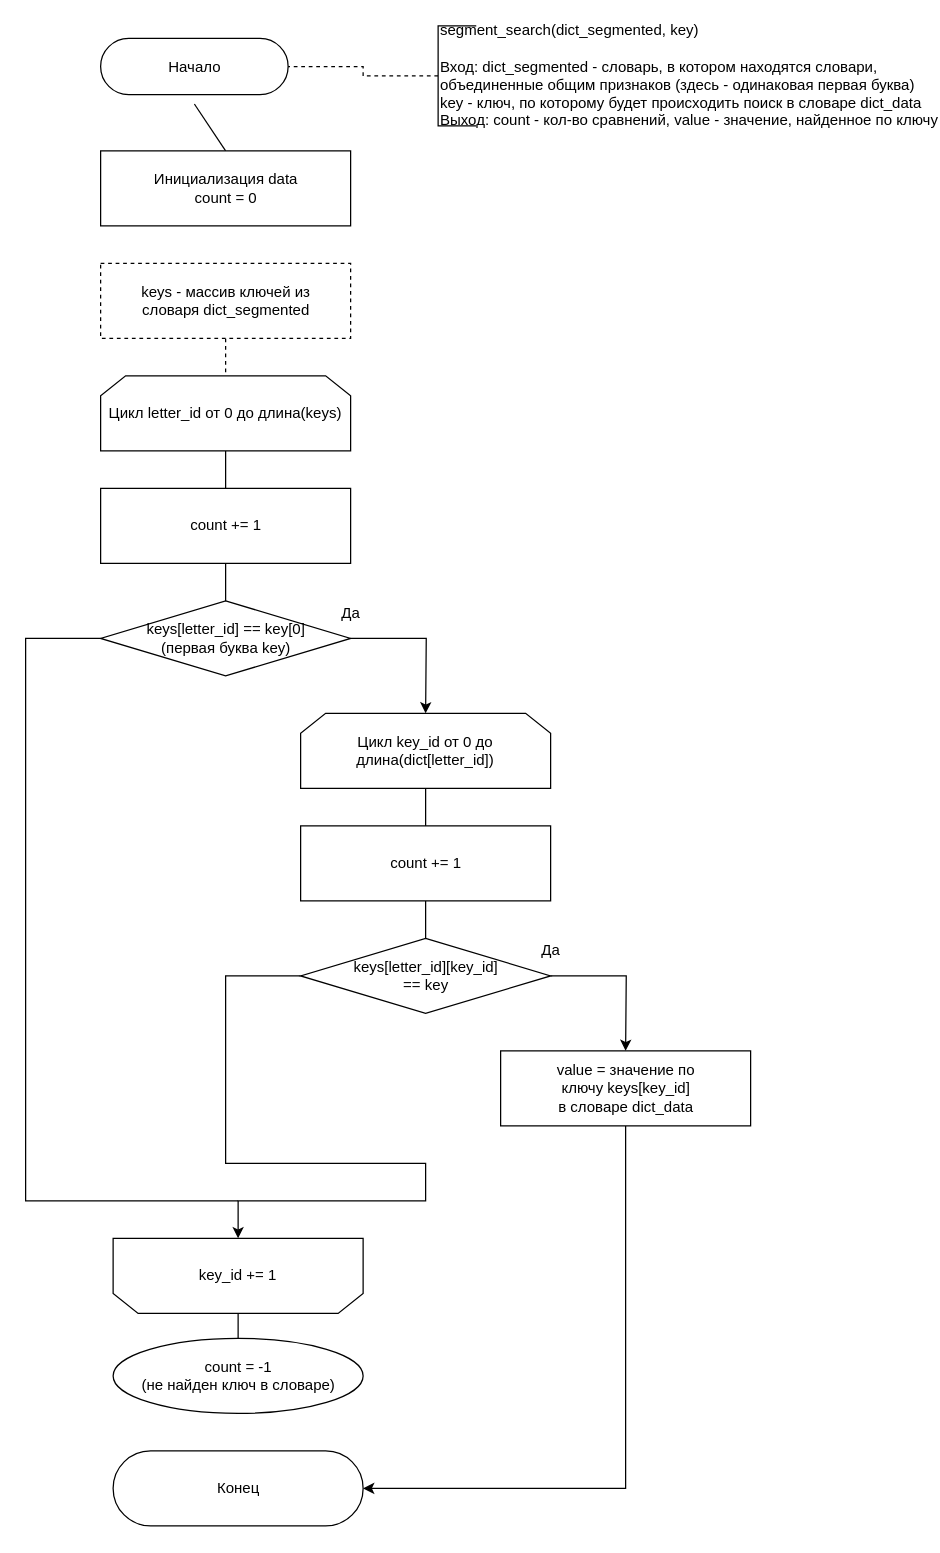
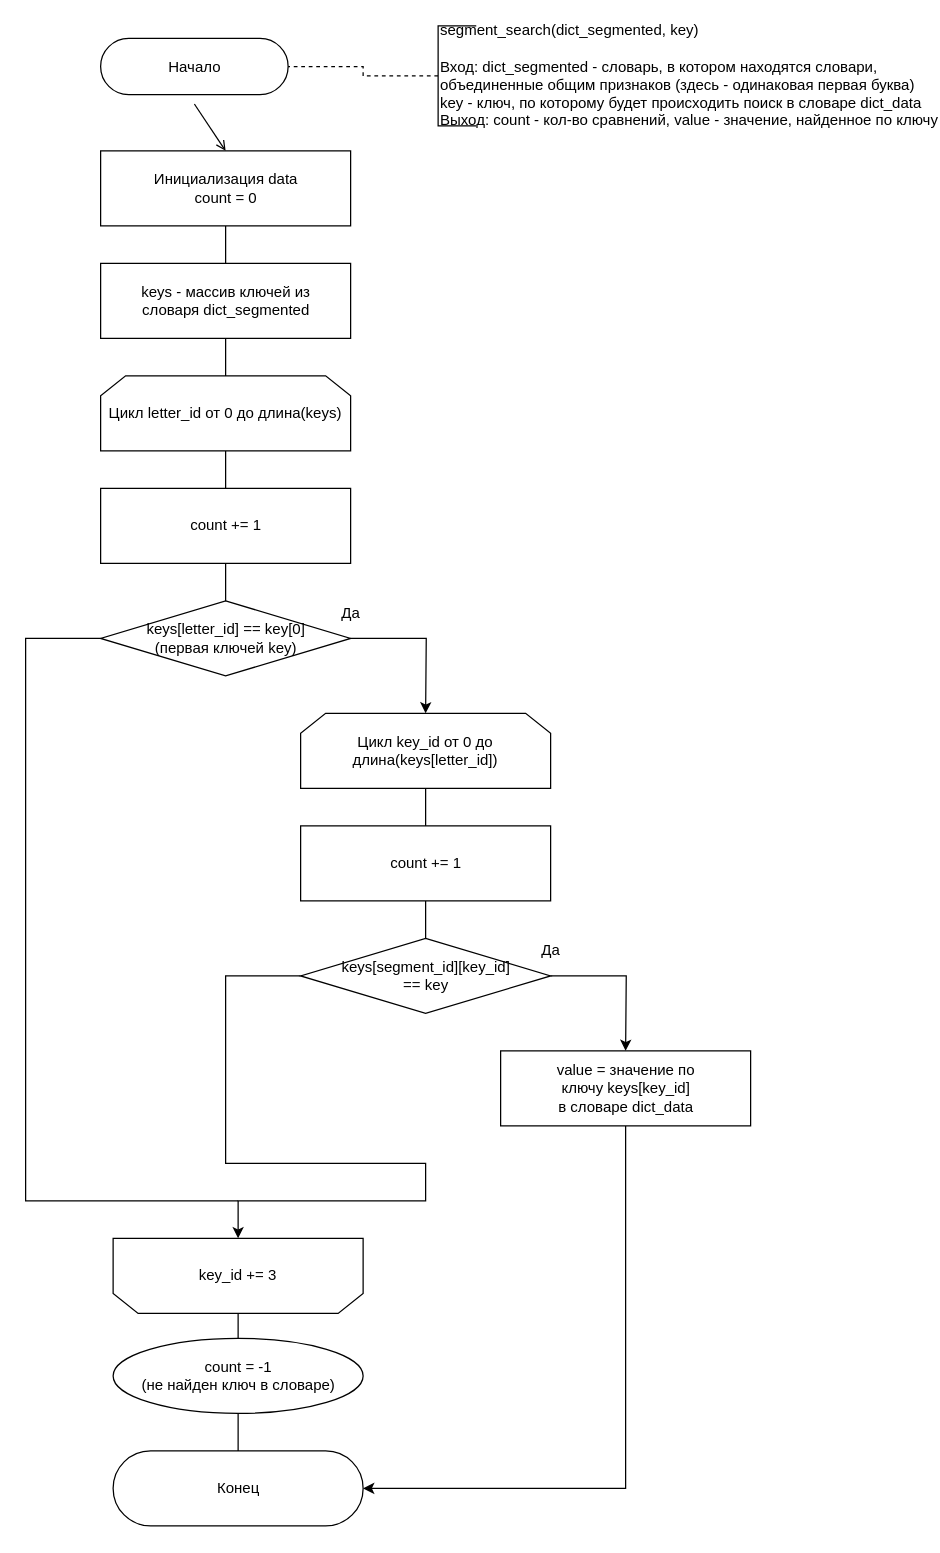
(222, 146) -> (222, 146)
none -> (226, 244)
(226, 301) -> (226, 301)
(226, 356) -> (226, 356)
(226, 638) -> (226, 638)
(426, 751) -> (426, 751)
(426, 976) -> (426, 976)
(238, 1276) -> (238, 1276)
none -> (238, 1431)
